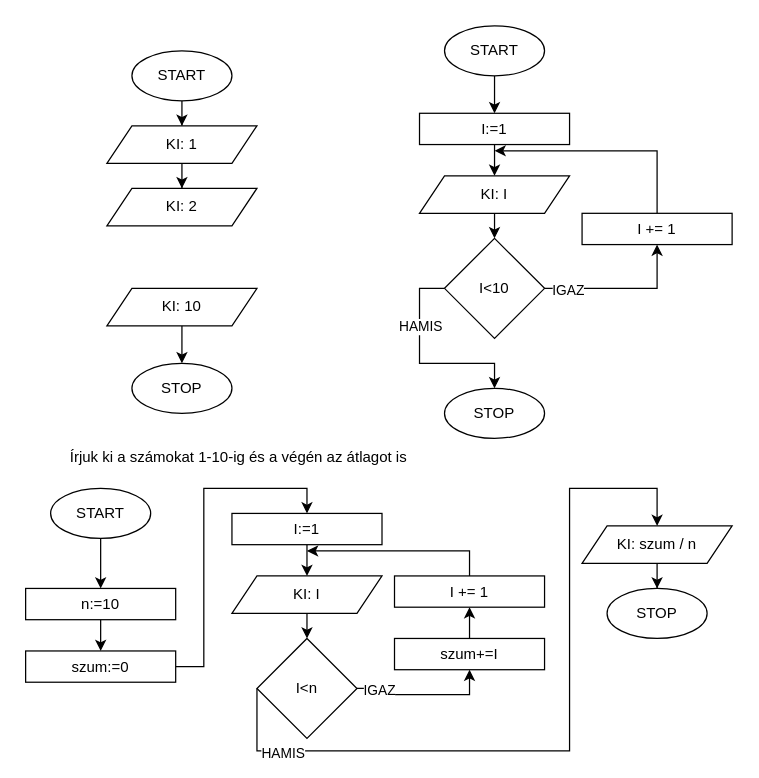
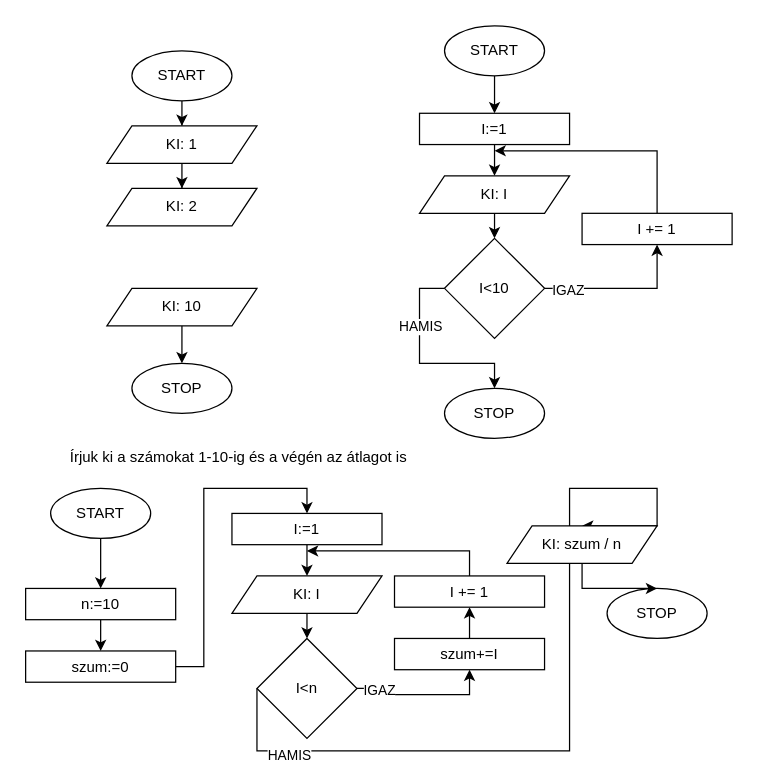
(657, 544) -> (582, 544)
